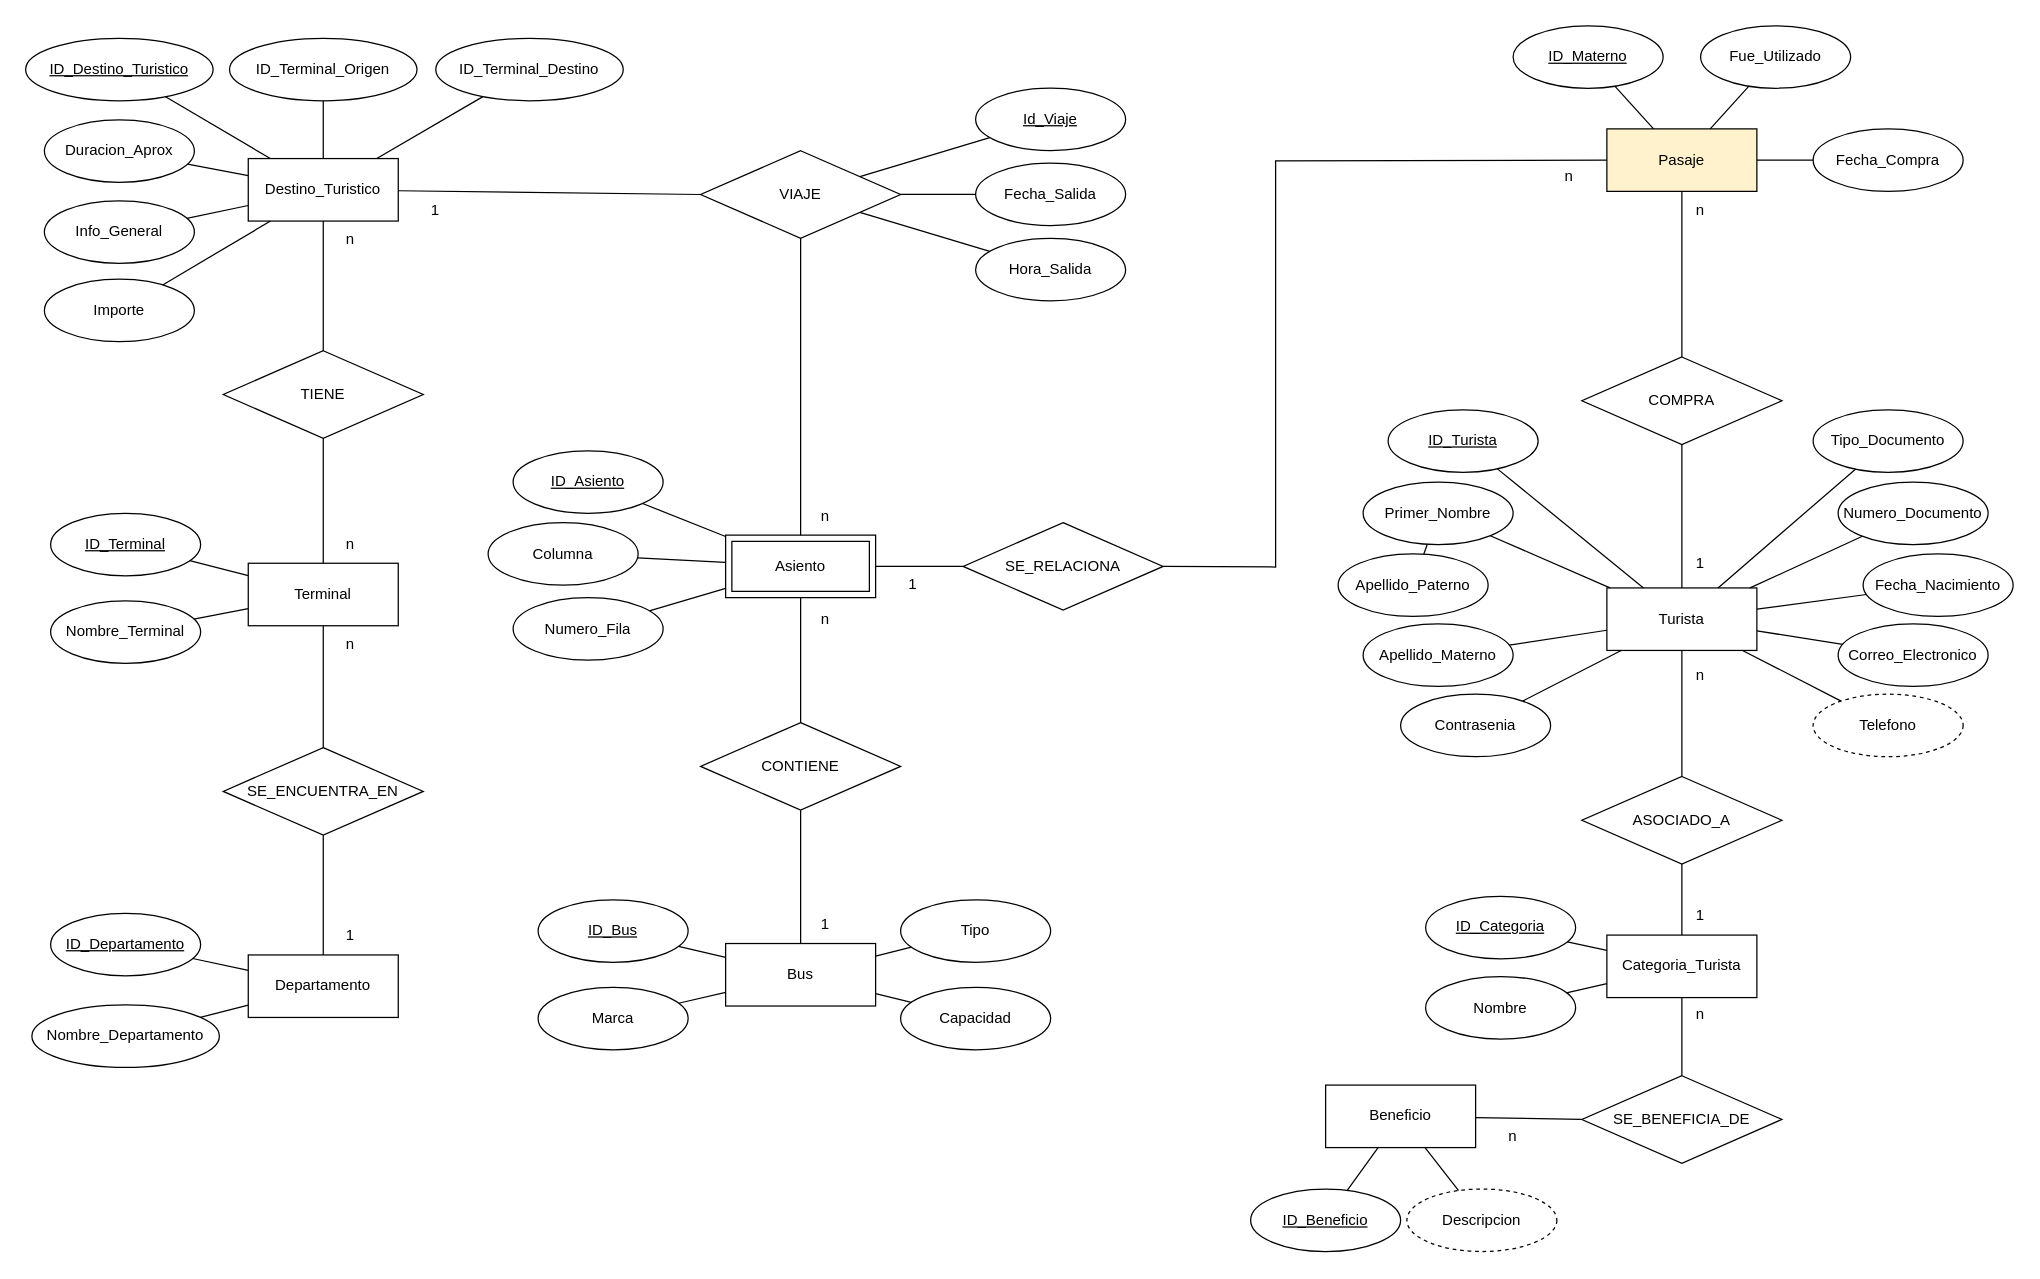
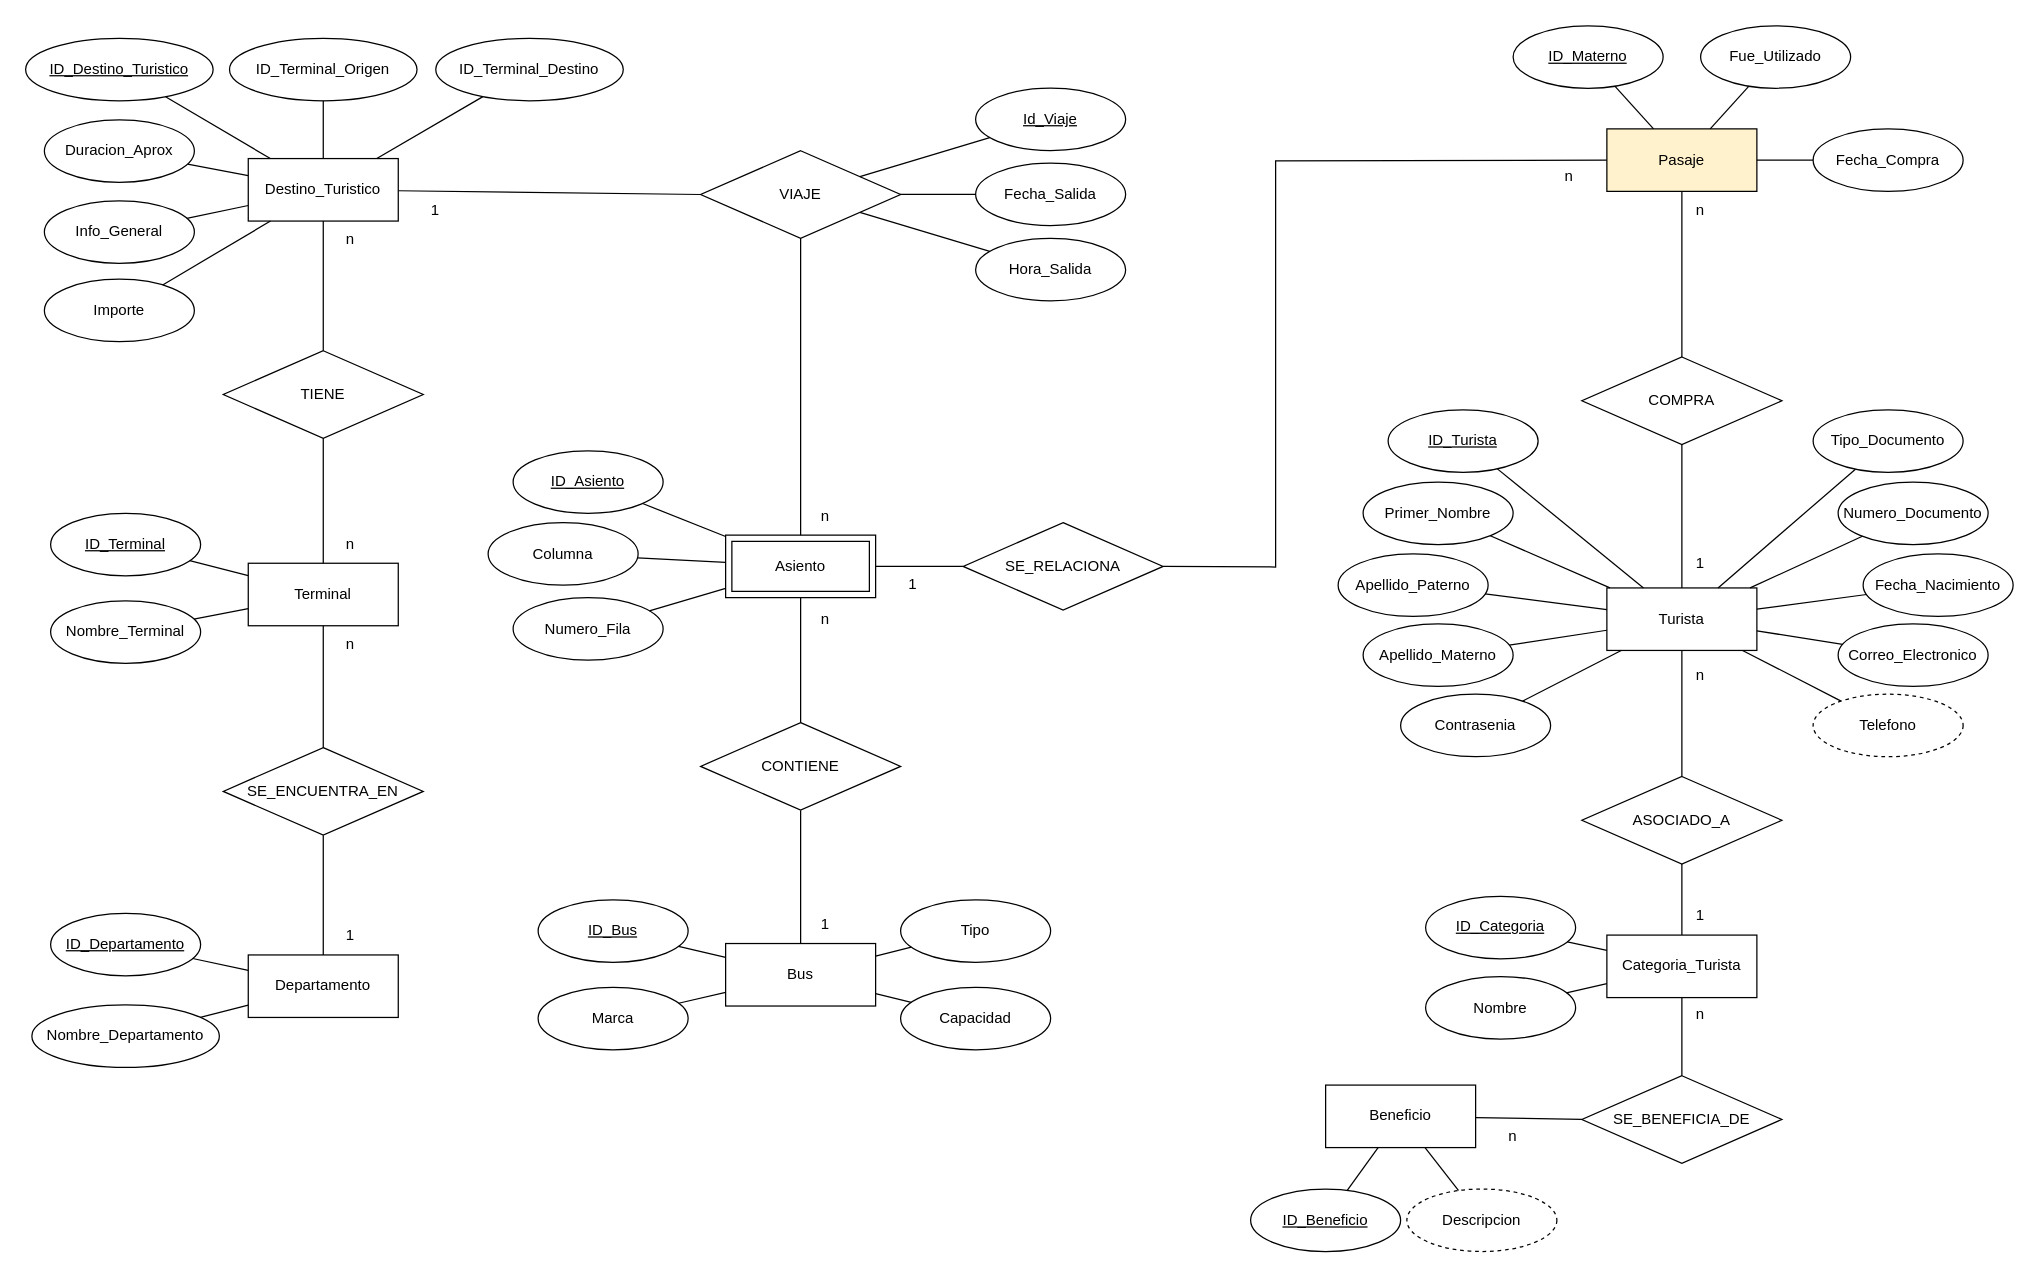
(1426, 549) -> (1546, 602)
